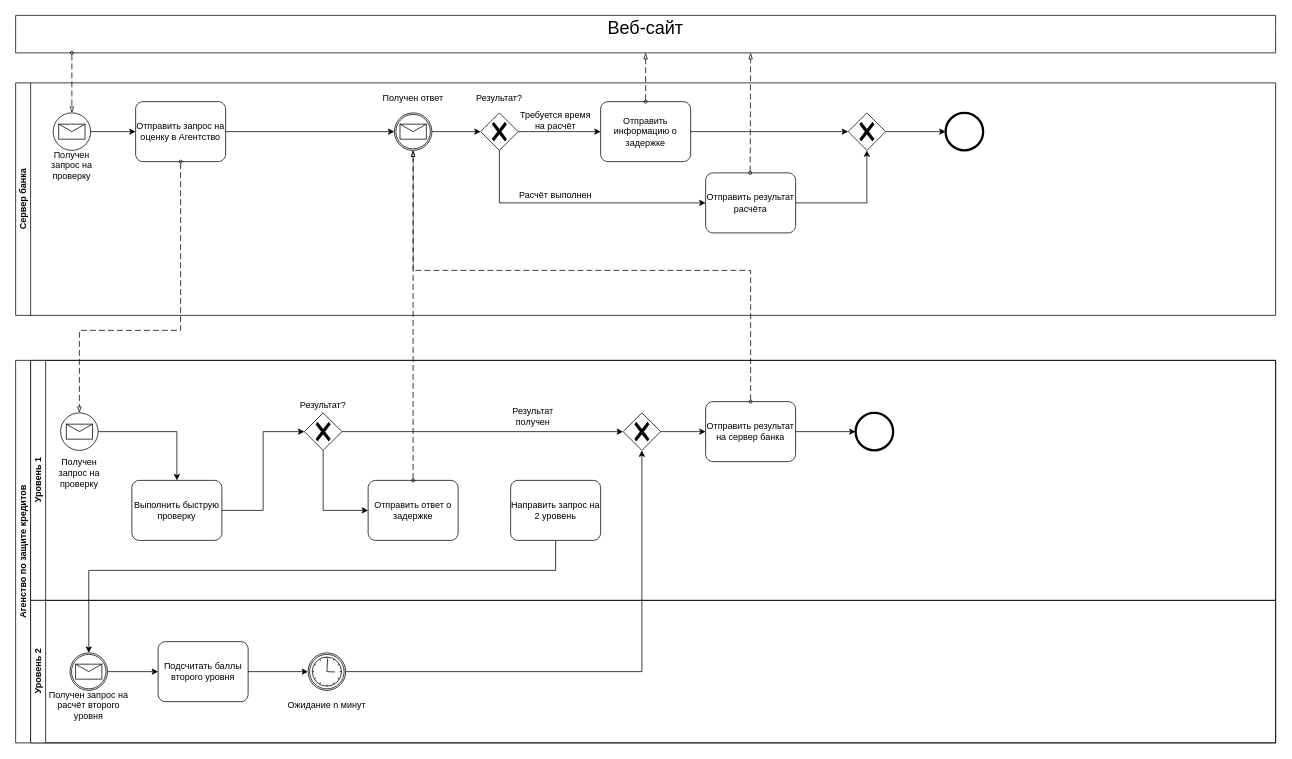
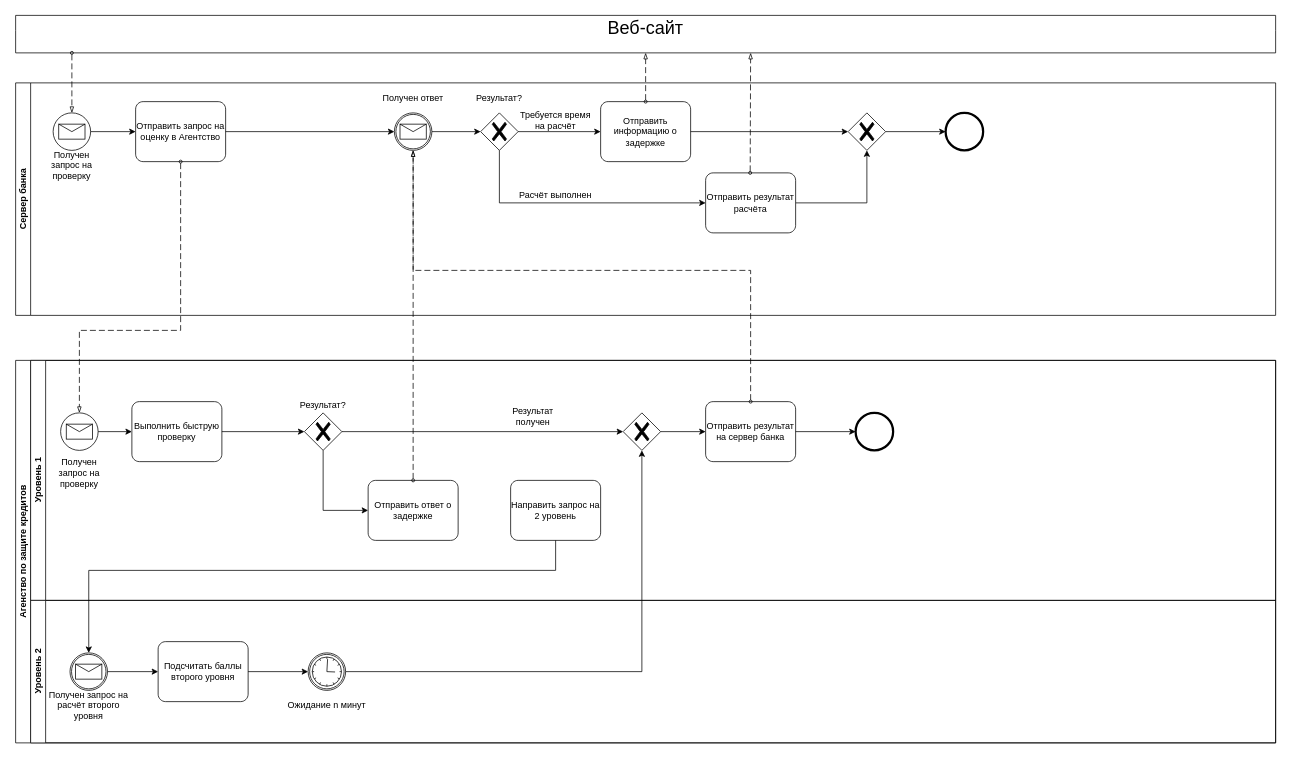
(177, 510) -> (177, 432)
